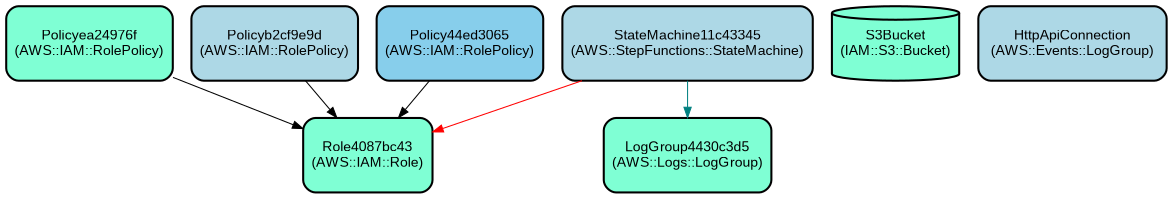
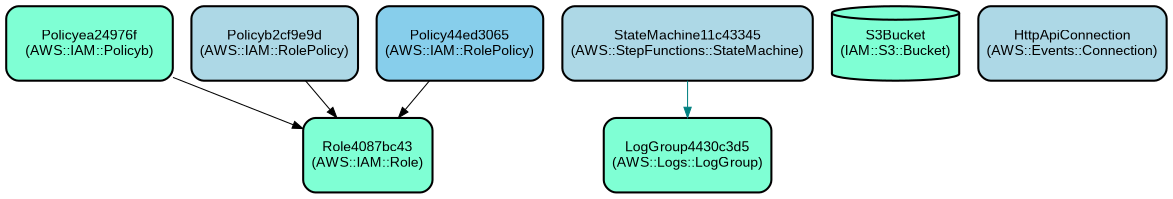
(90, 43) -> (90, 43)
(1072, 43) -> (1072, 43)
(512, 105) -> none
